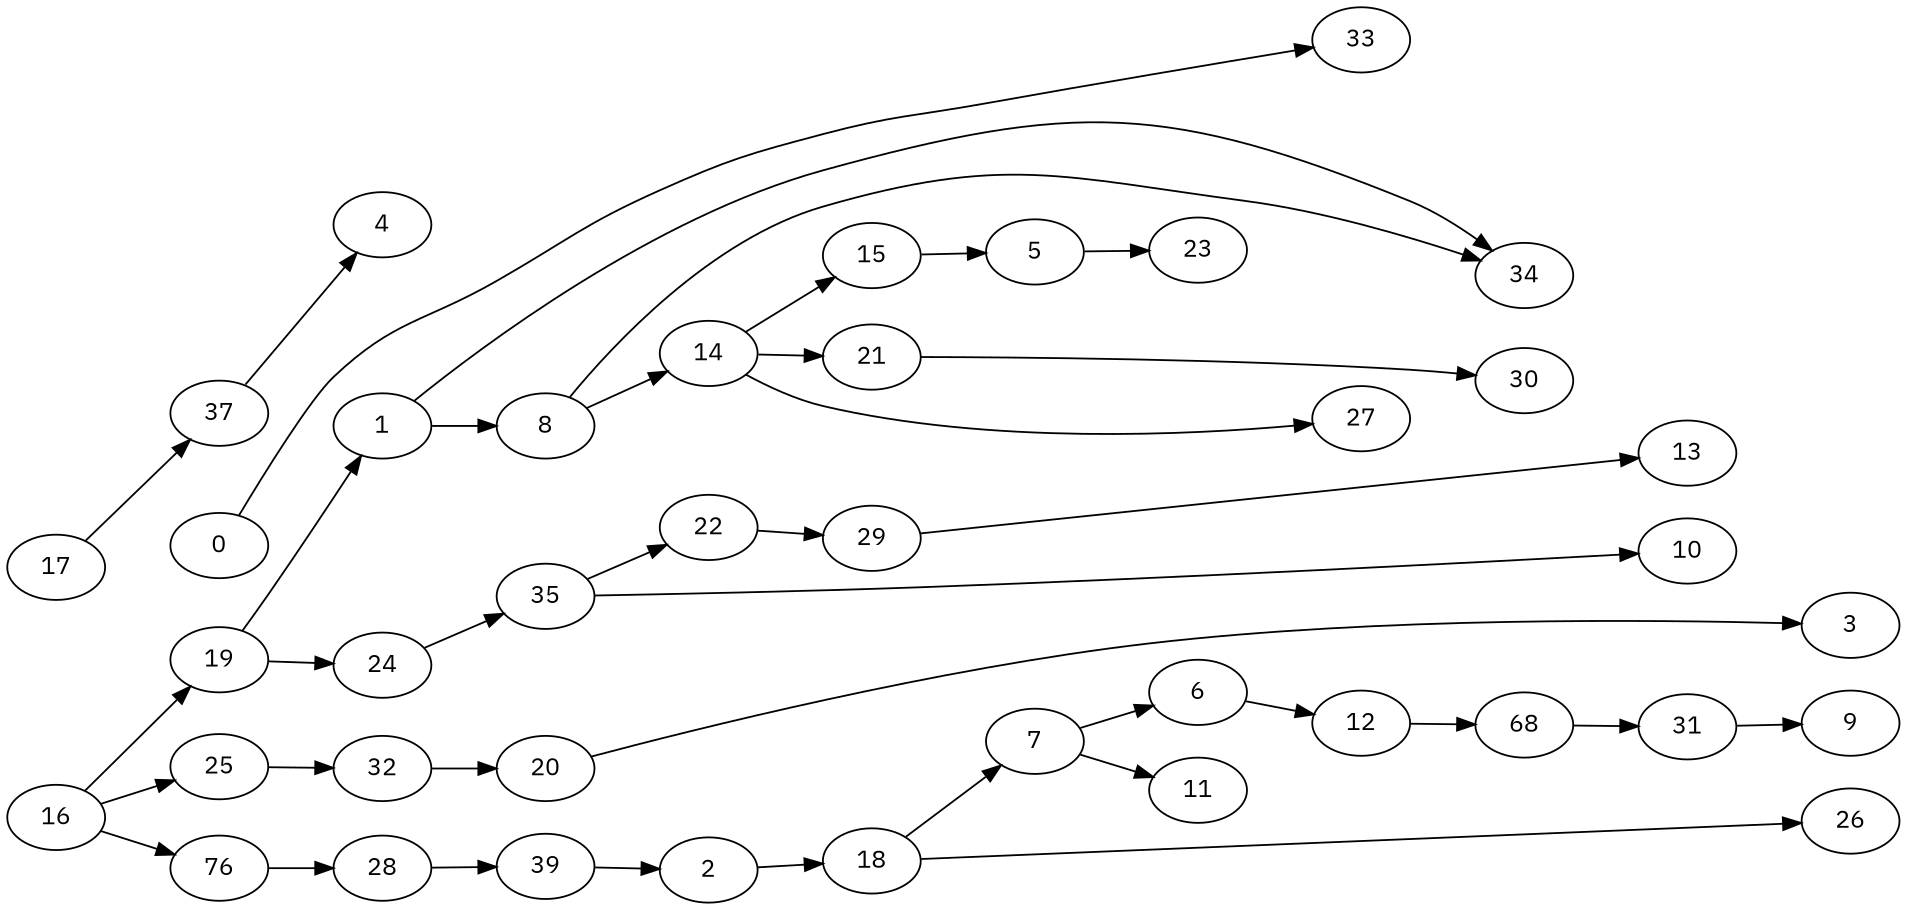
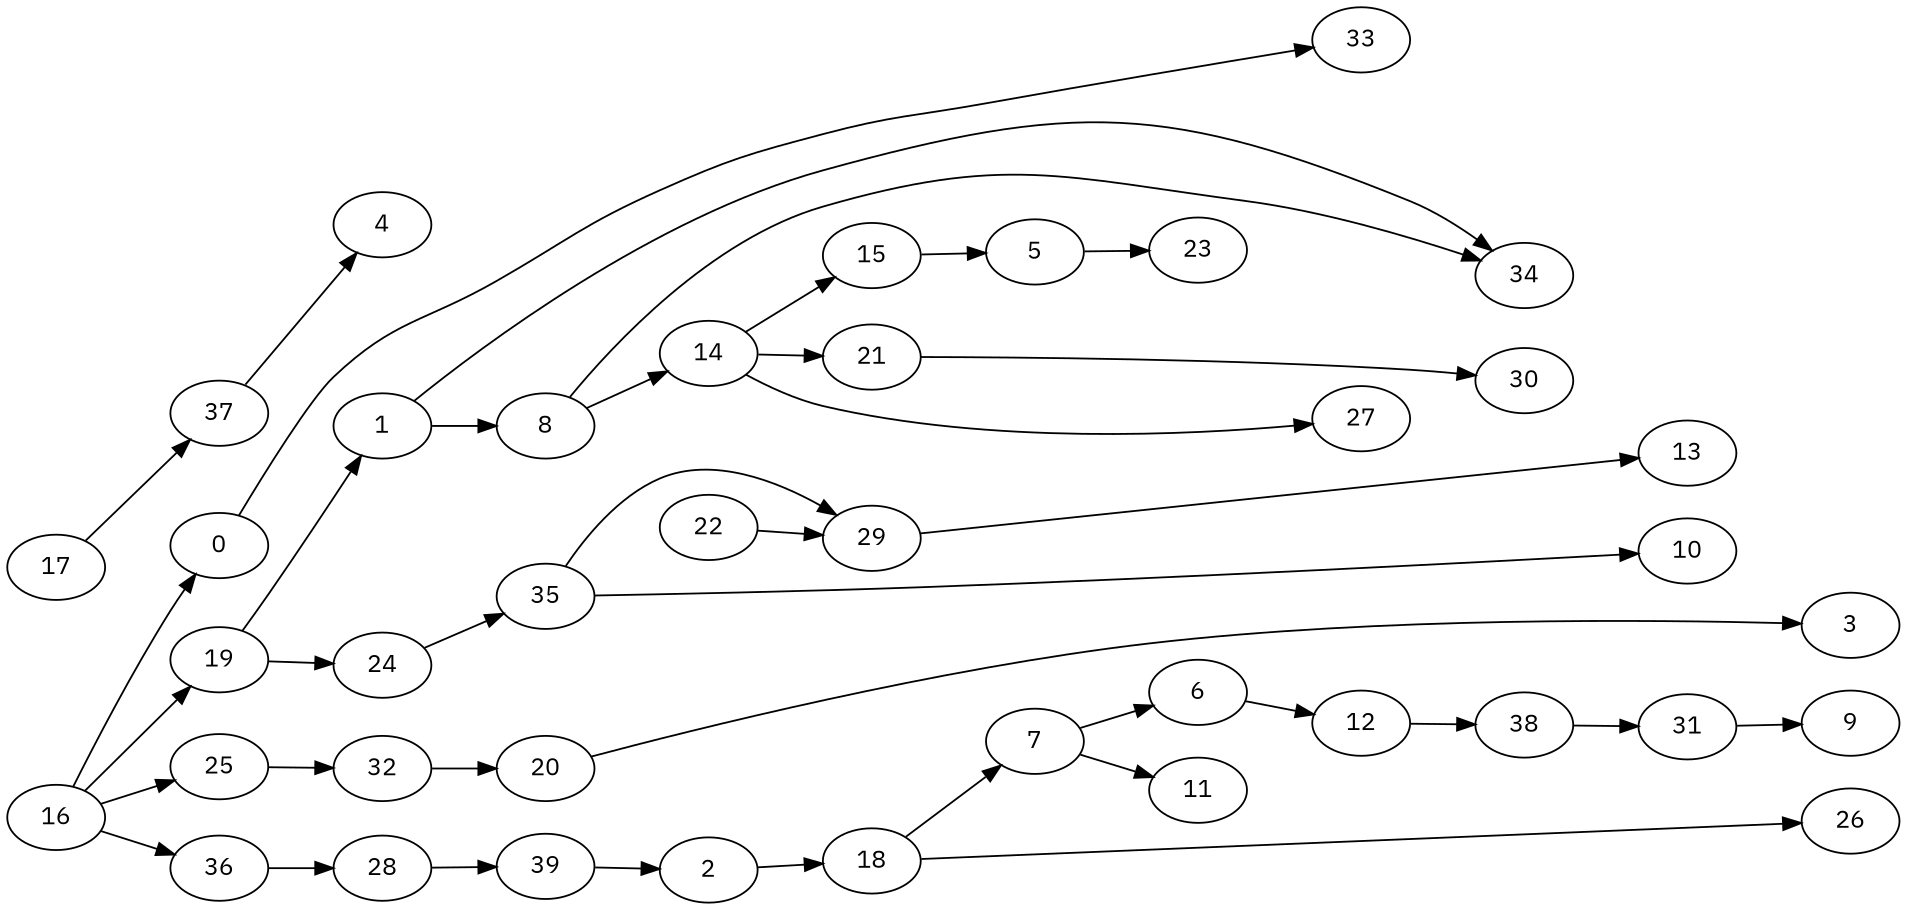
(619, 565) -> (678, 473)
none -> (126, 686)
(1524, 725) -> (1524, 725)
(219, 868) -> (219, 868)
